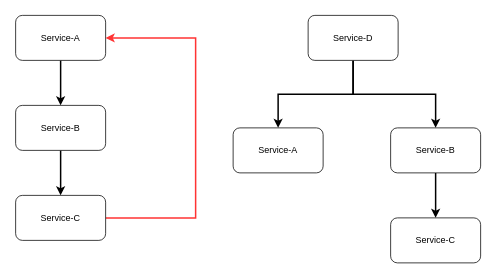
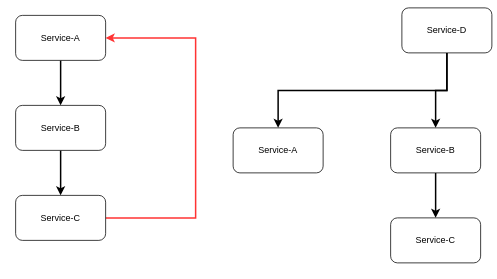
(353, 38) -> (447, 30)
